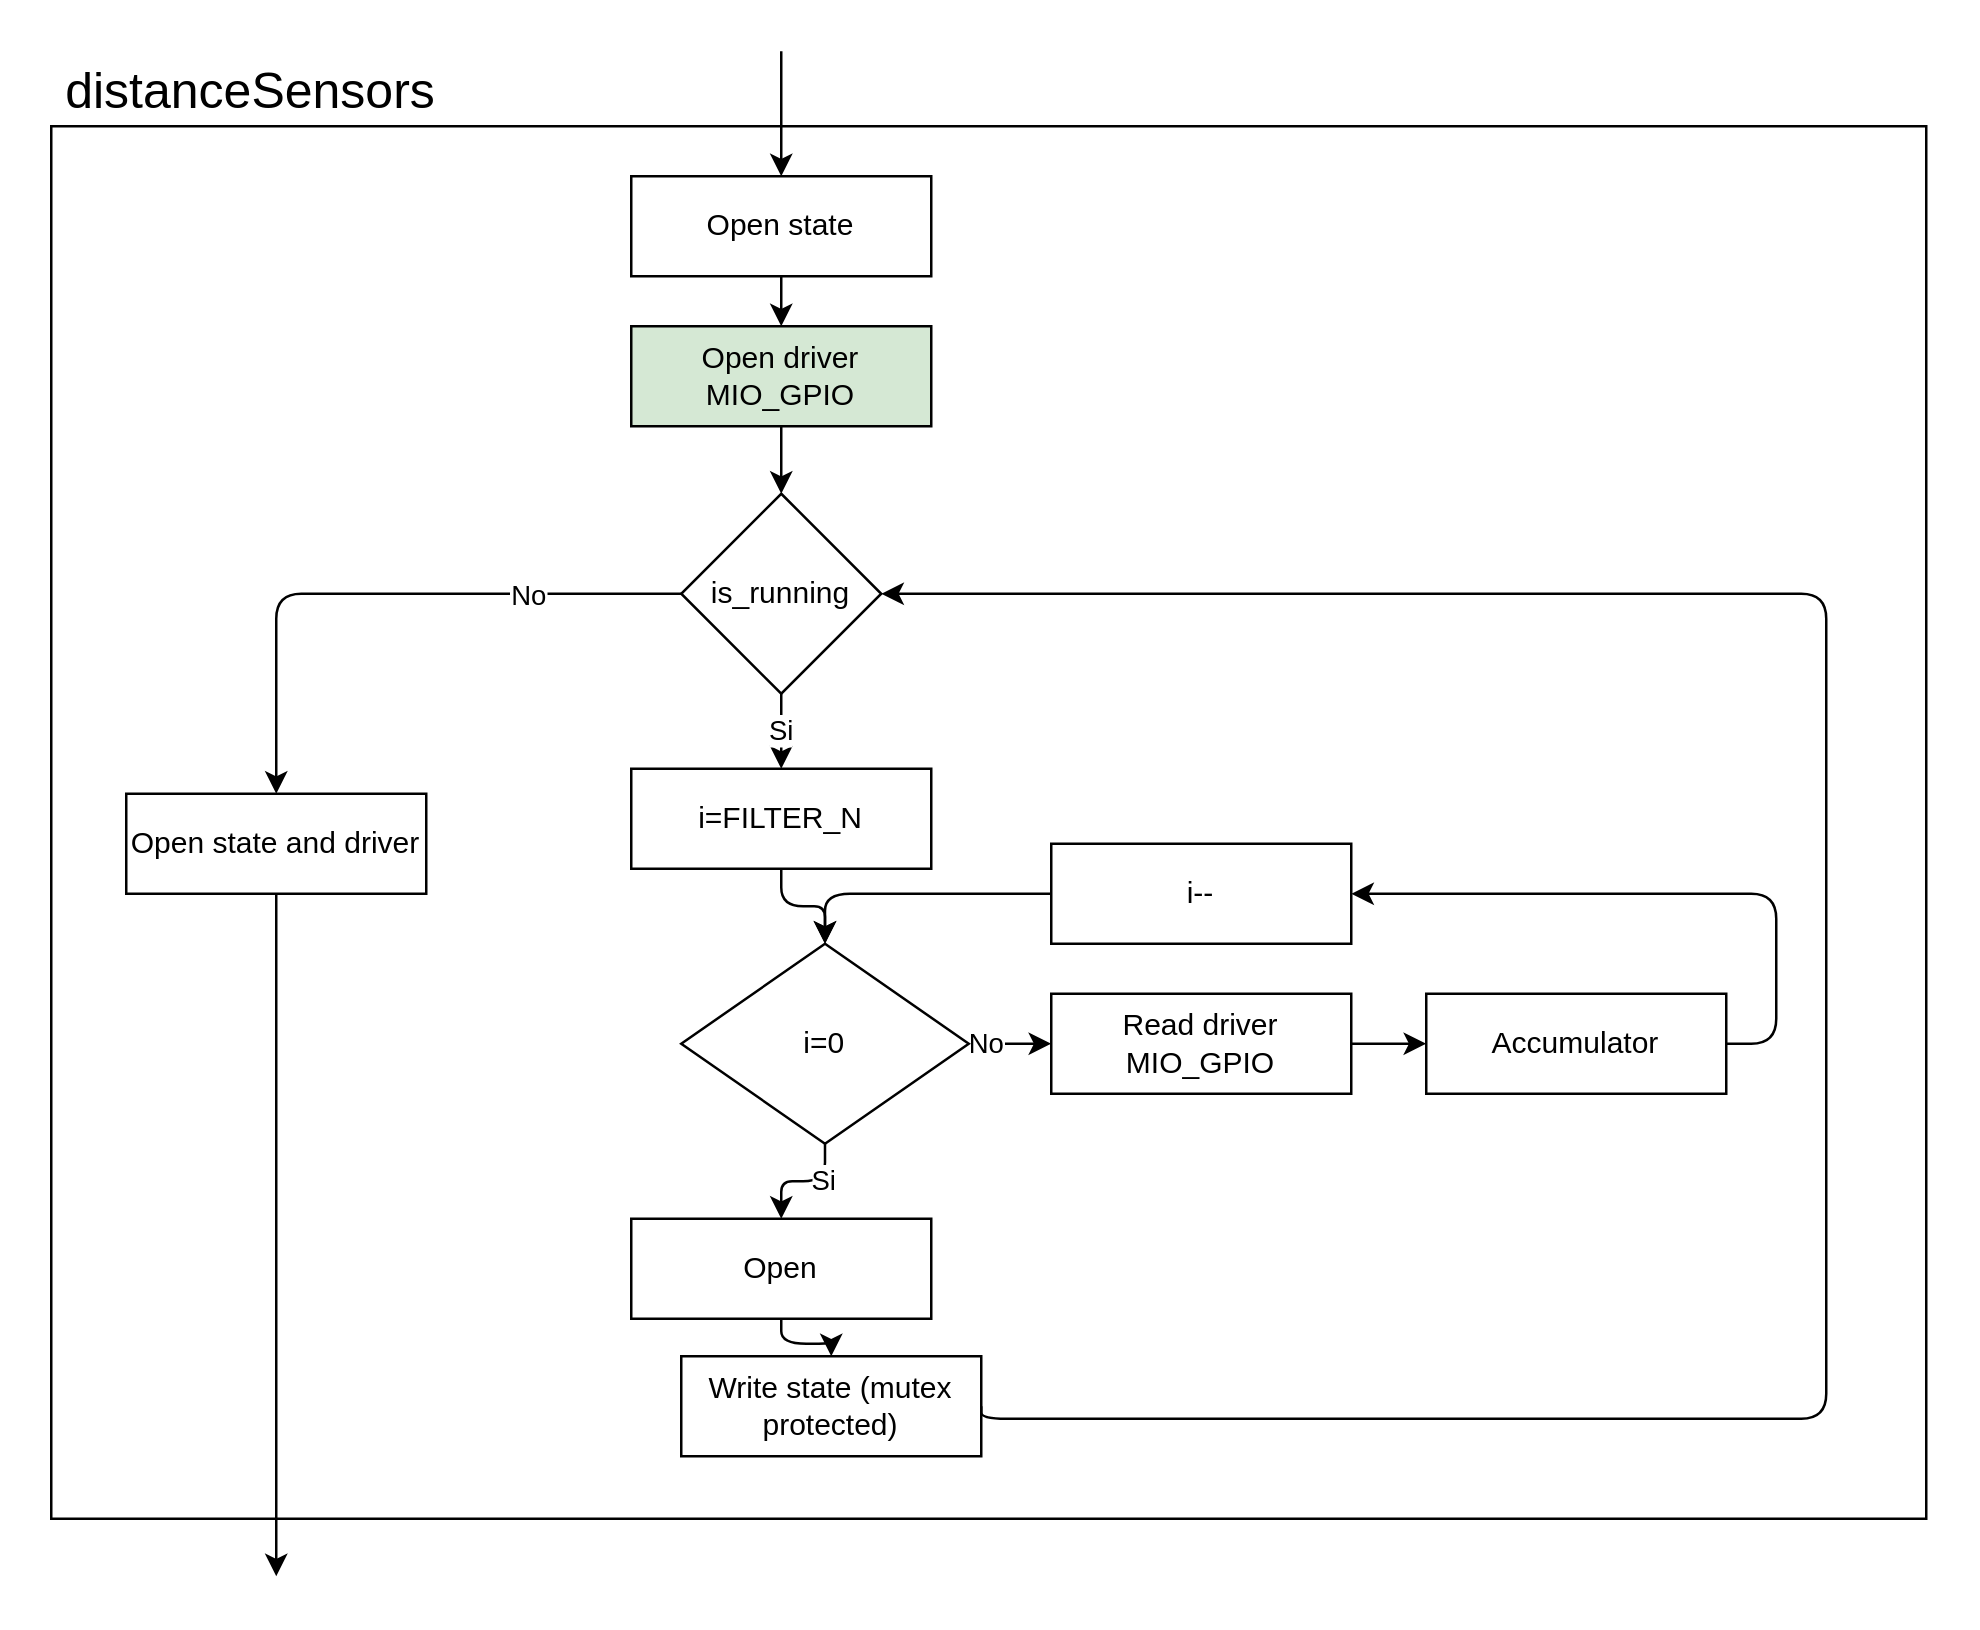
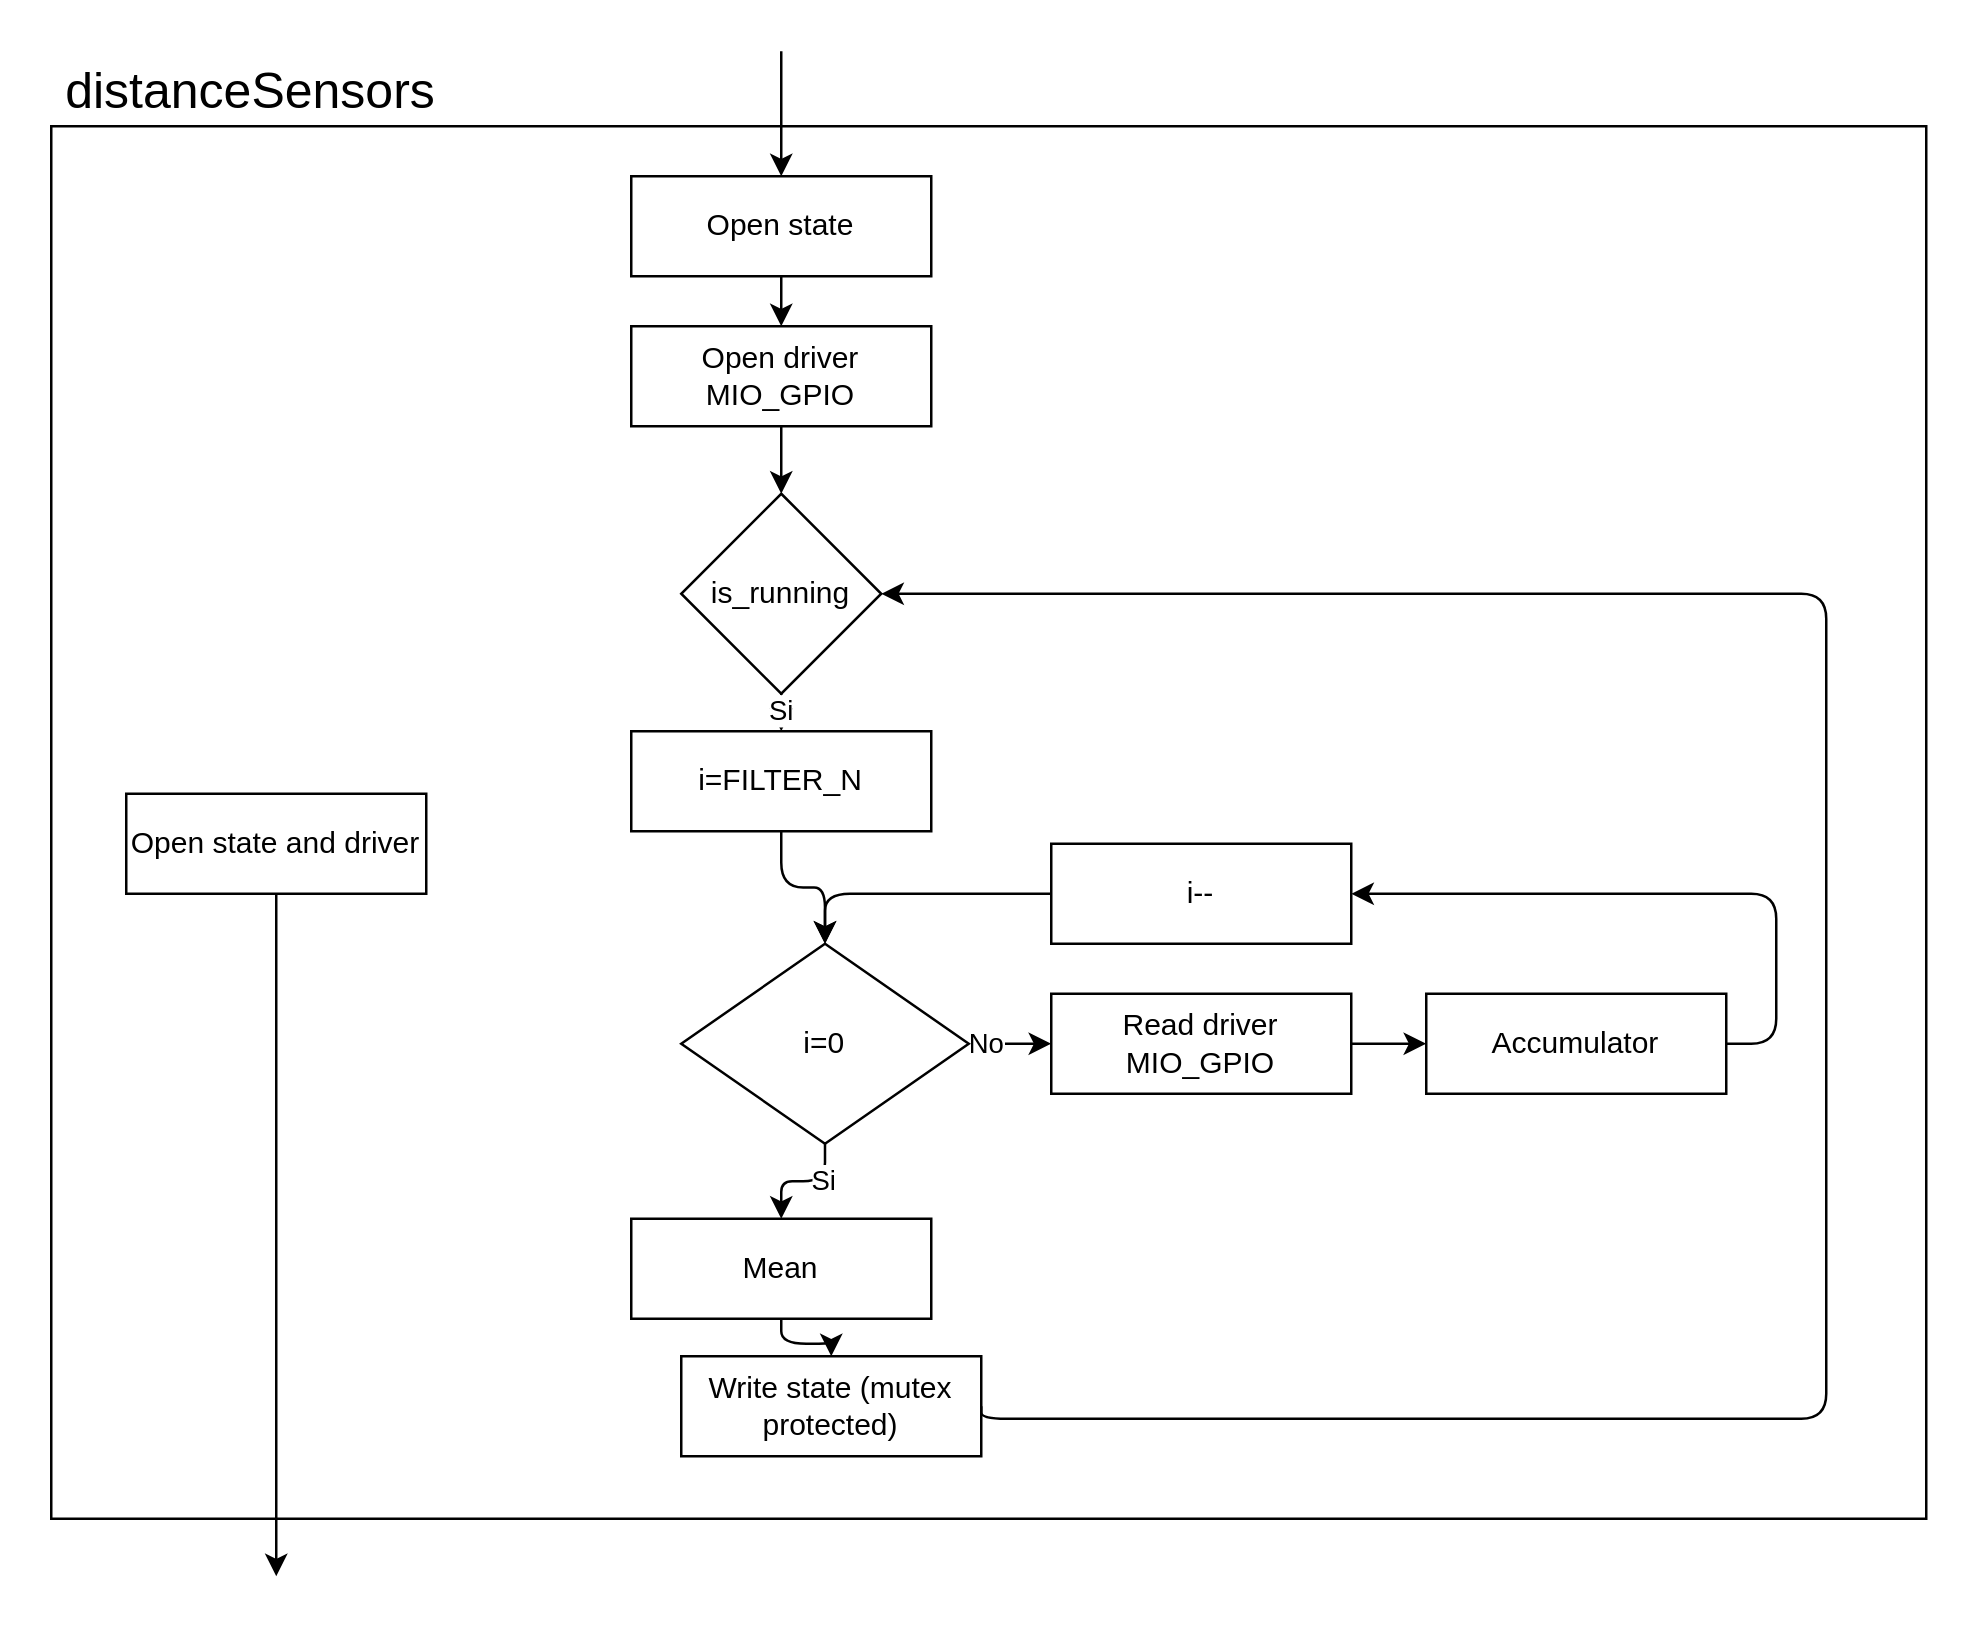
(781, 376) -> (781, 376)
(395, 594) -> none
(781, 819) -> (781, 781)
(781, 1269) -> (781, 1269)
